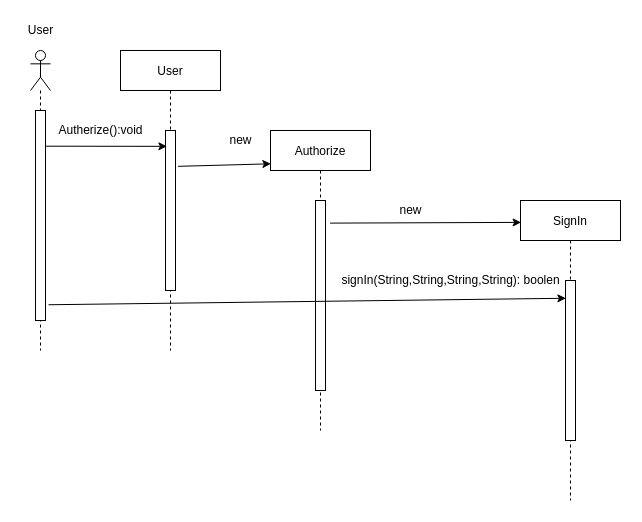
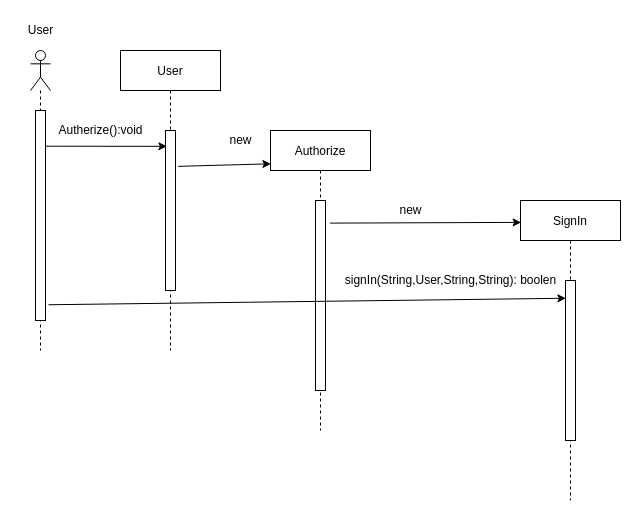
(451, 281) -> (451, 281)
